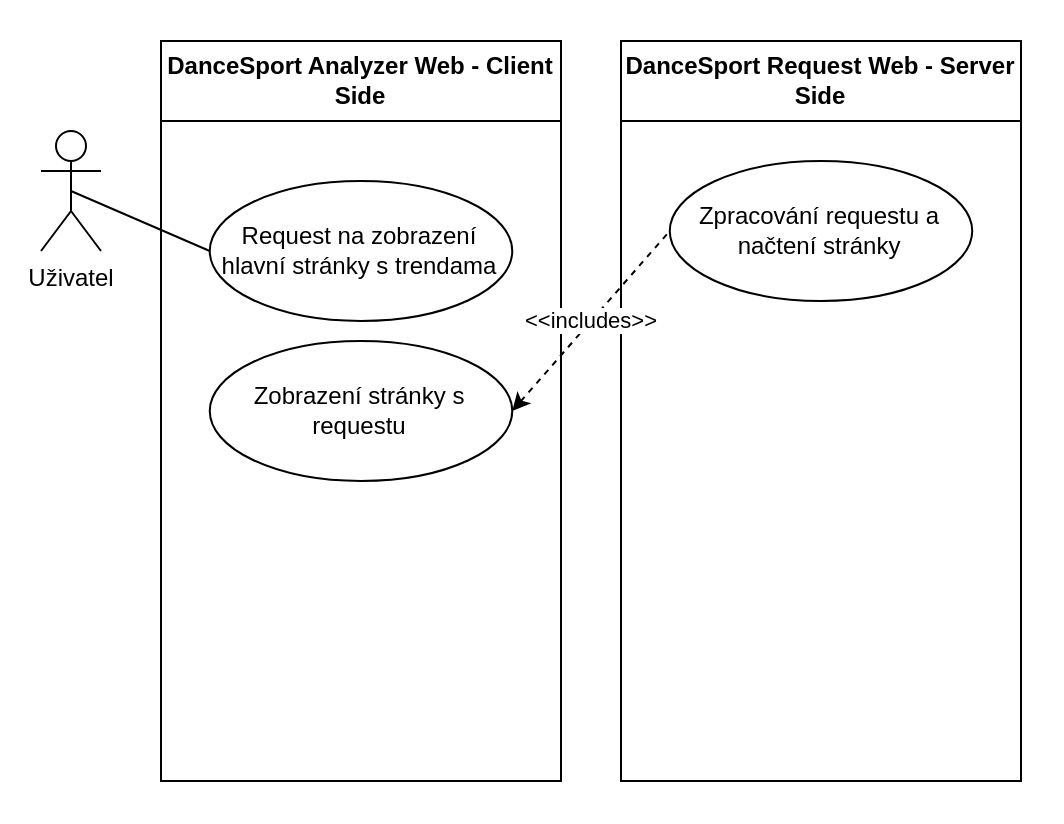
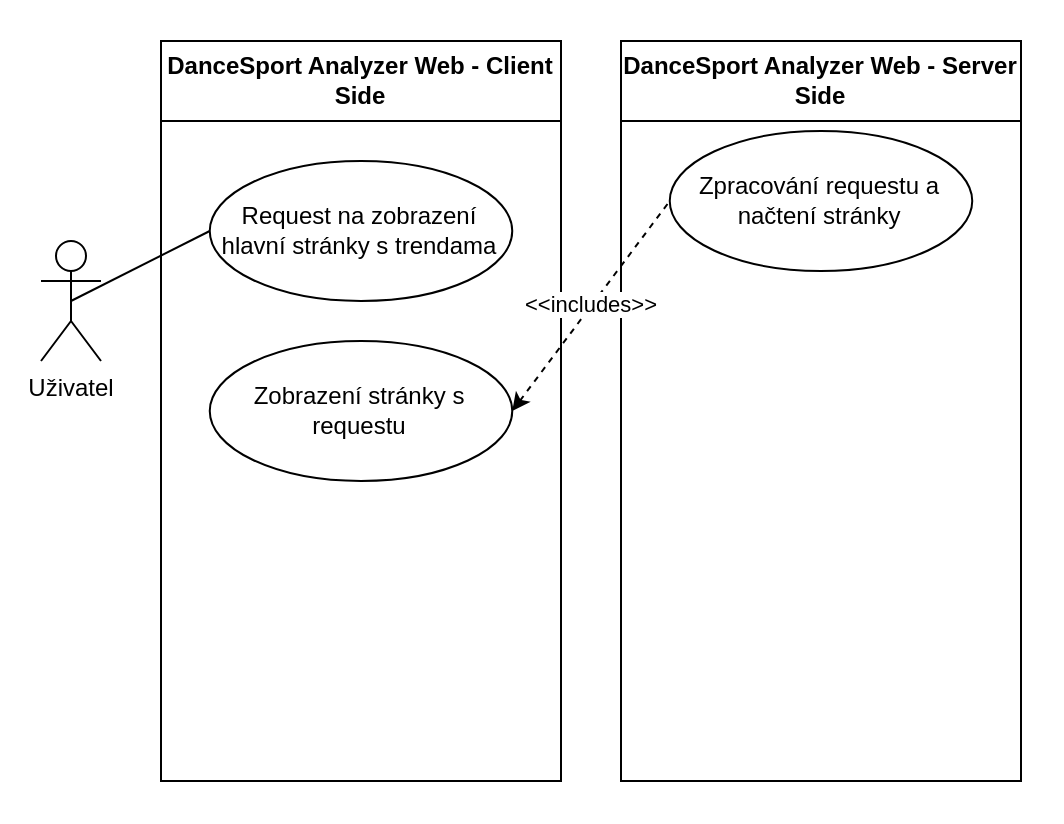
(821, 81) -> (821, 81)
(71, 191) -> (71, 301)
(821, 231) -> (821, 201)
(361, 251) -> (361, 231)
